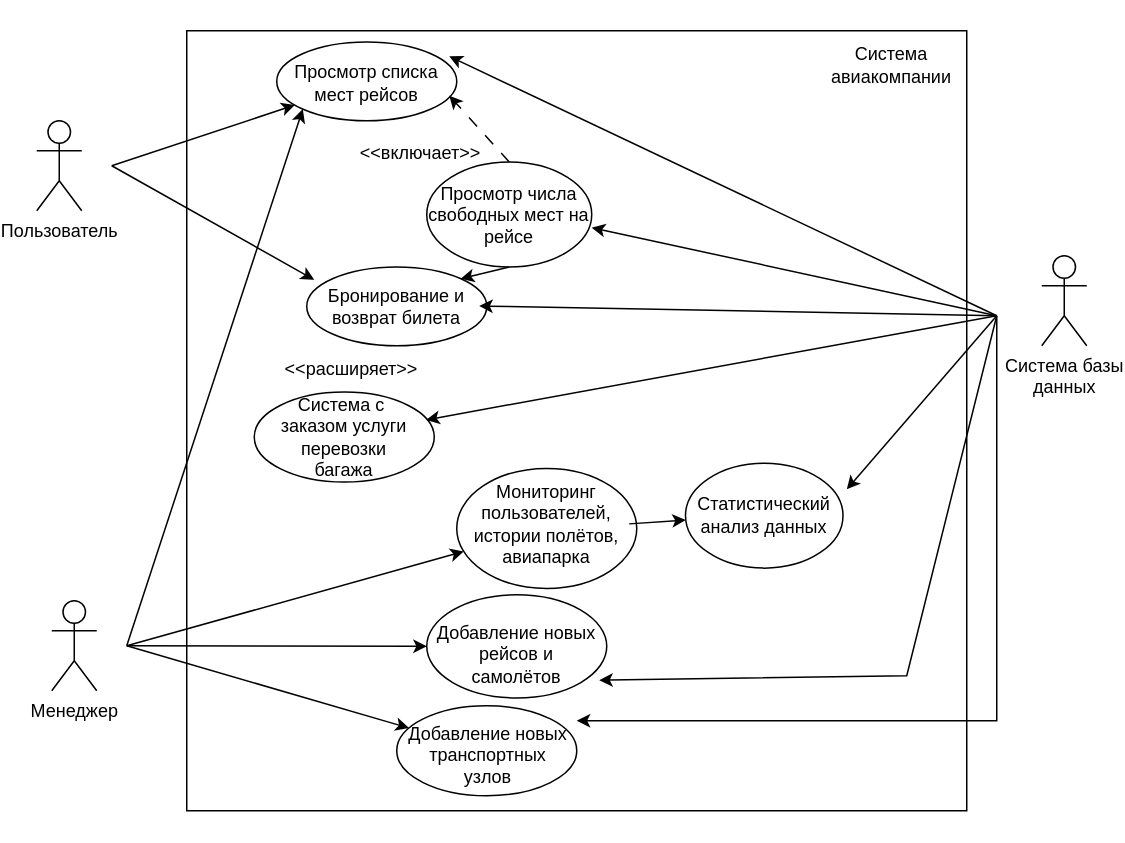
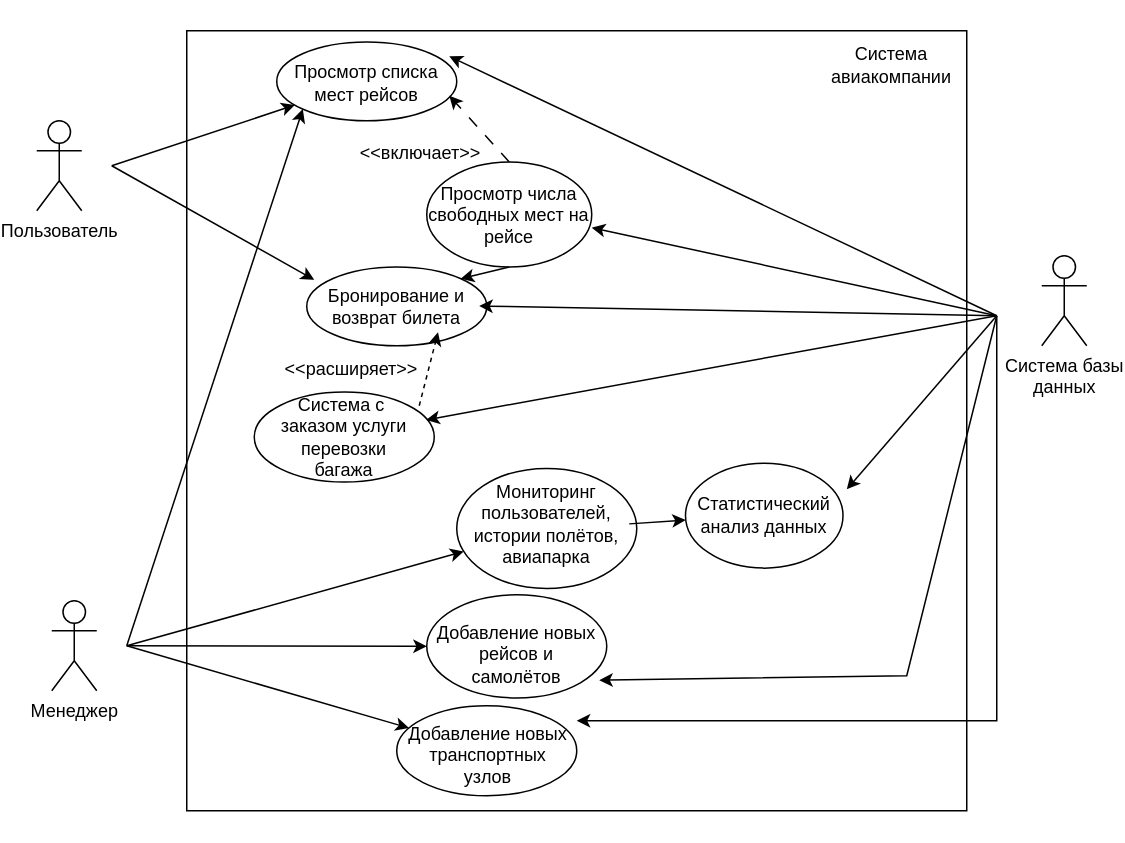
none -> (427, 374)
